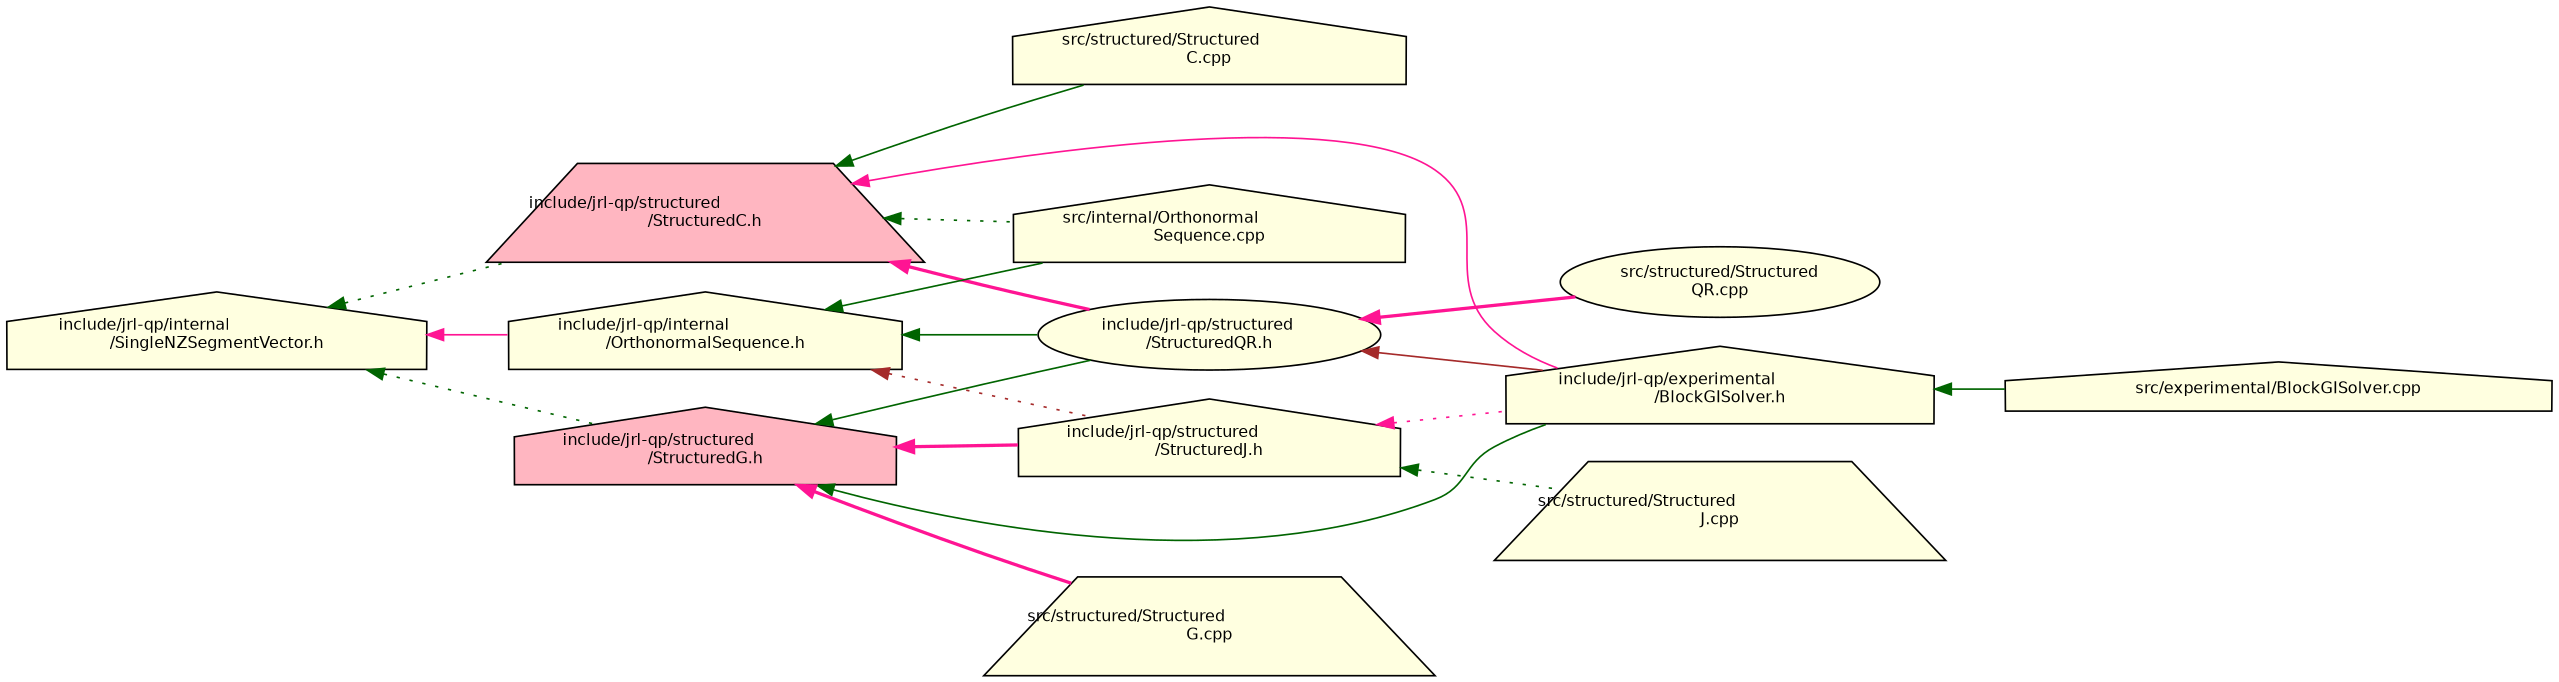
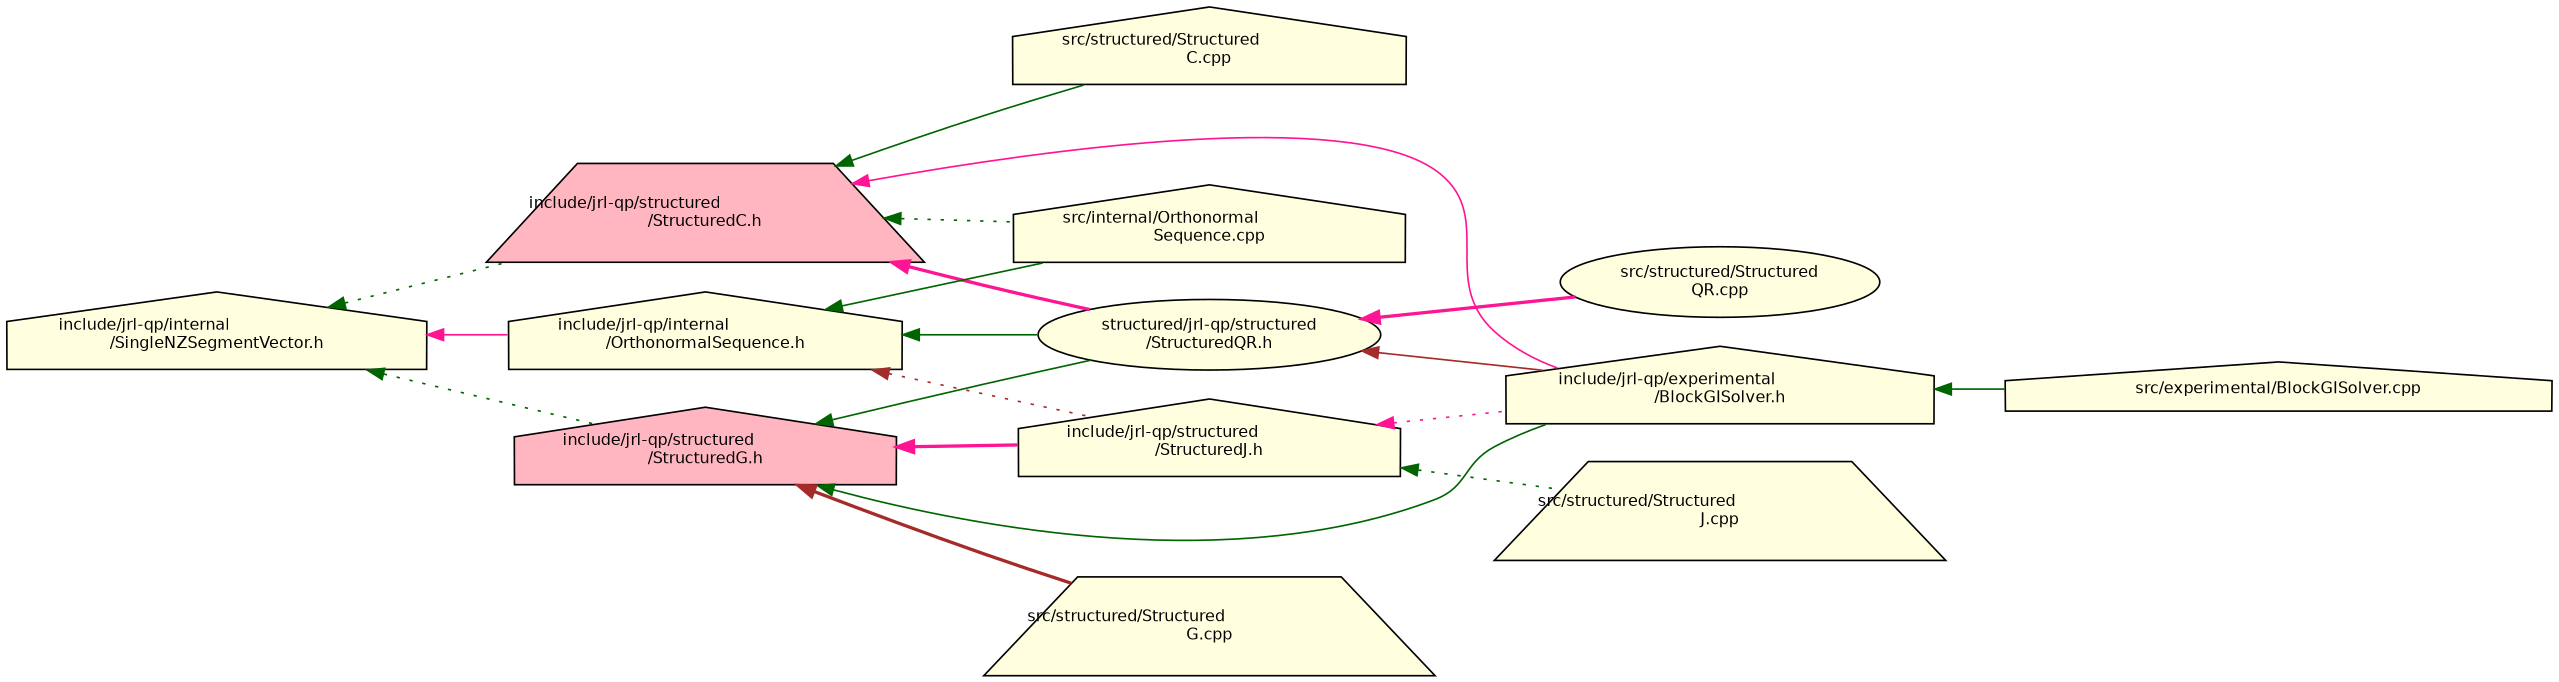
(1209, 335) -> (1209, 335)
(942, 539) -> (942, 539)
